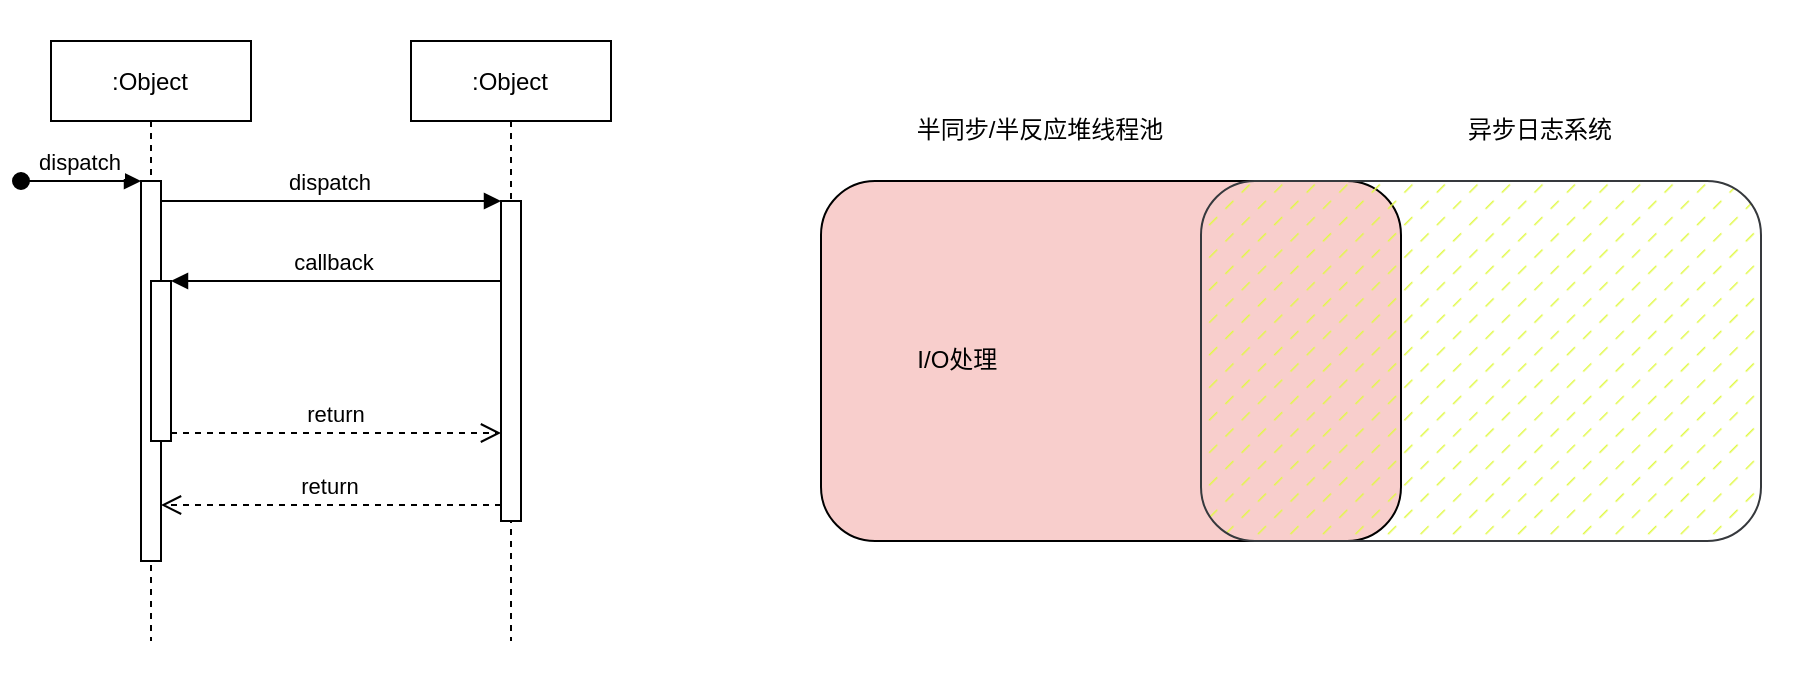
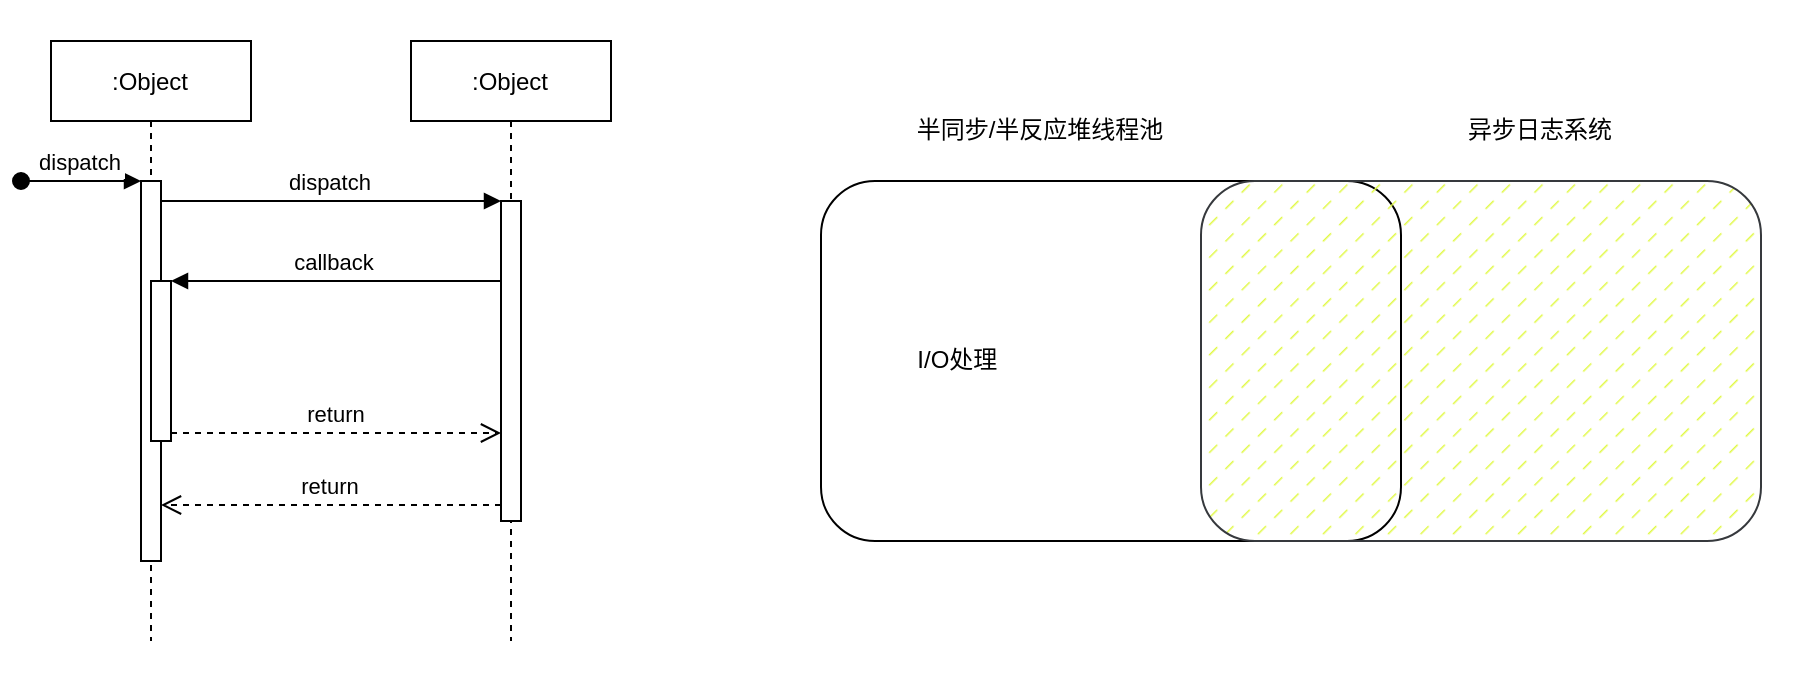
(1111, 361) -> (1111, 361)
